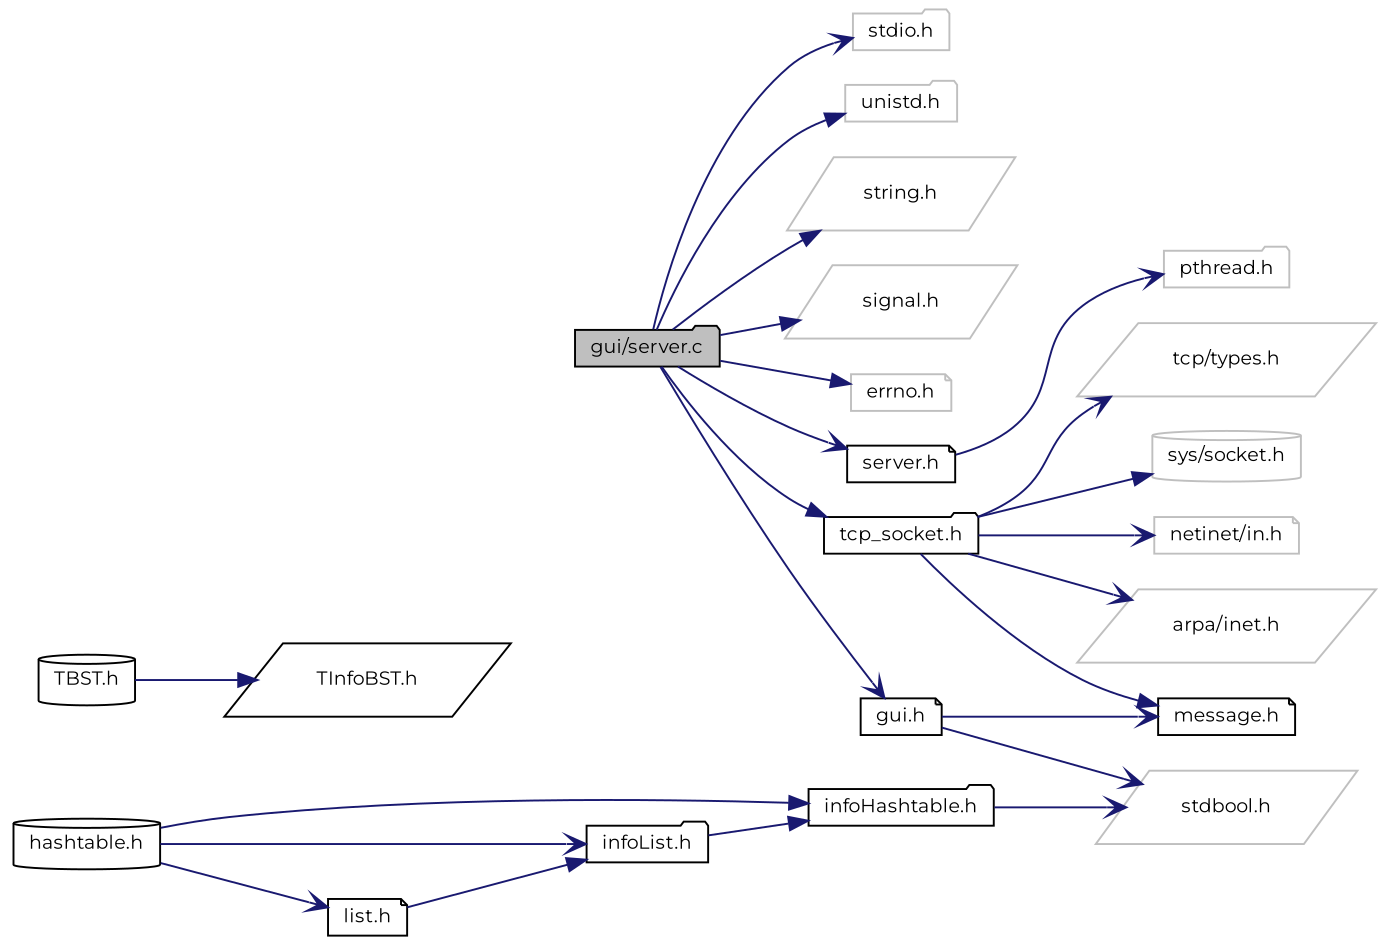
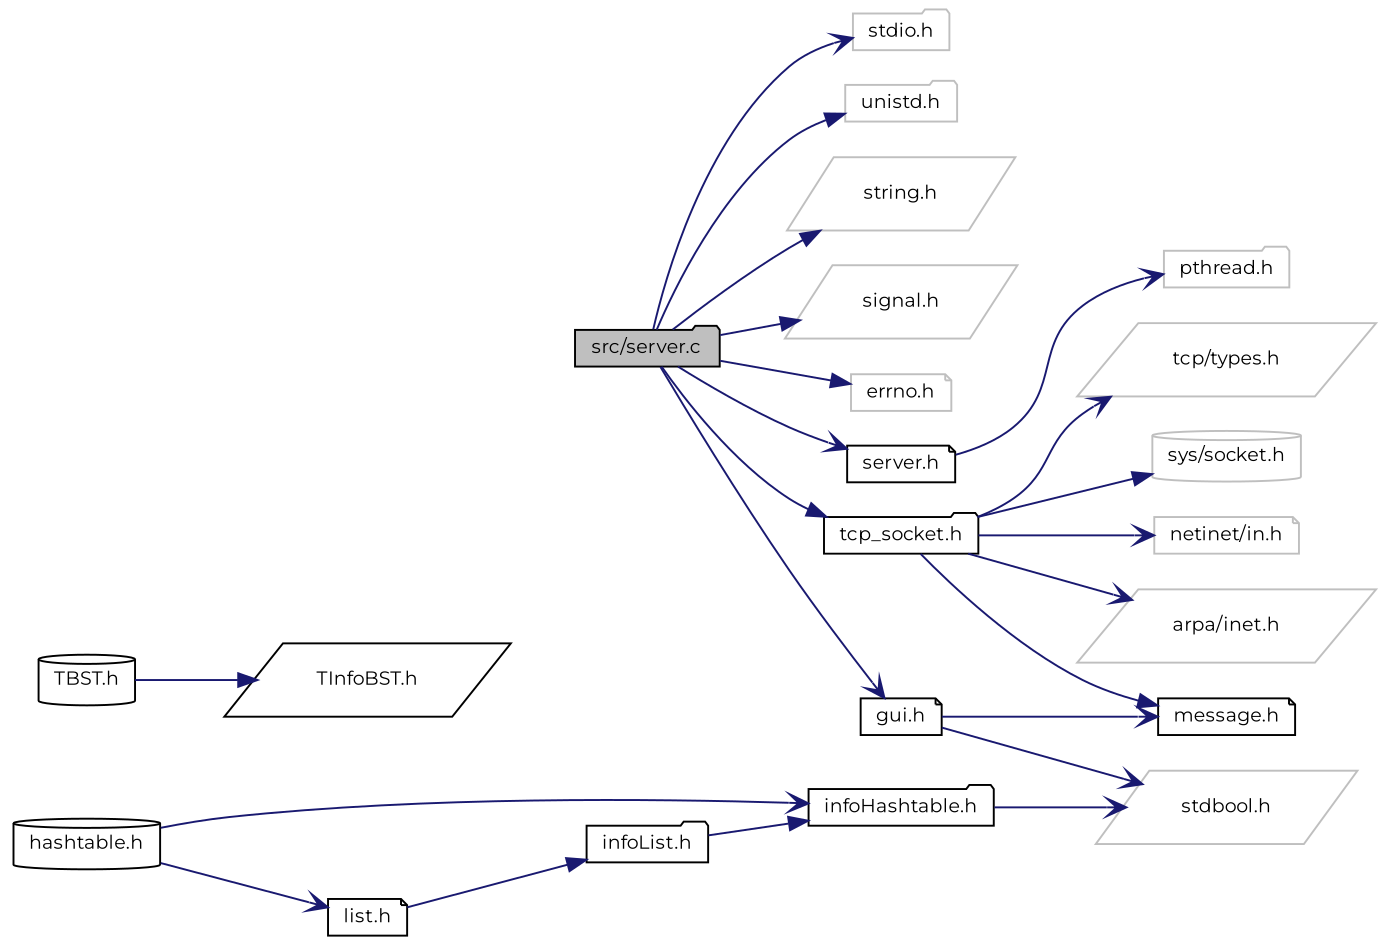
(647, 348) -> (647, 348)
(474, 802) -> (474, 802)
(363, 844) -> none
